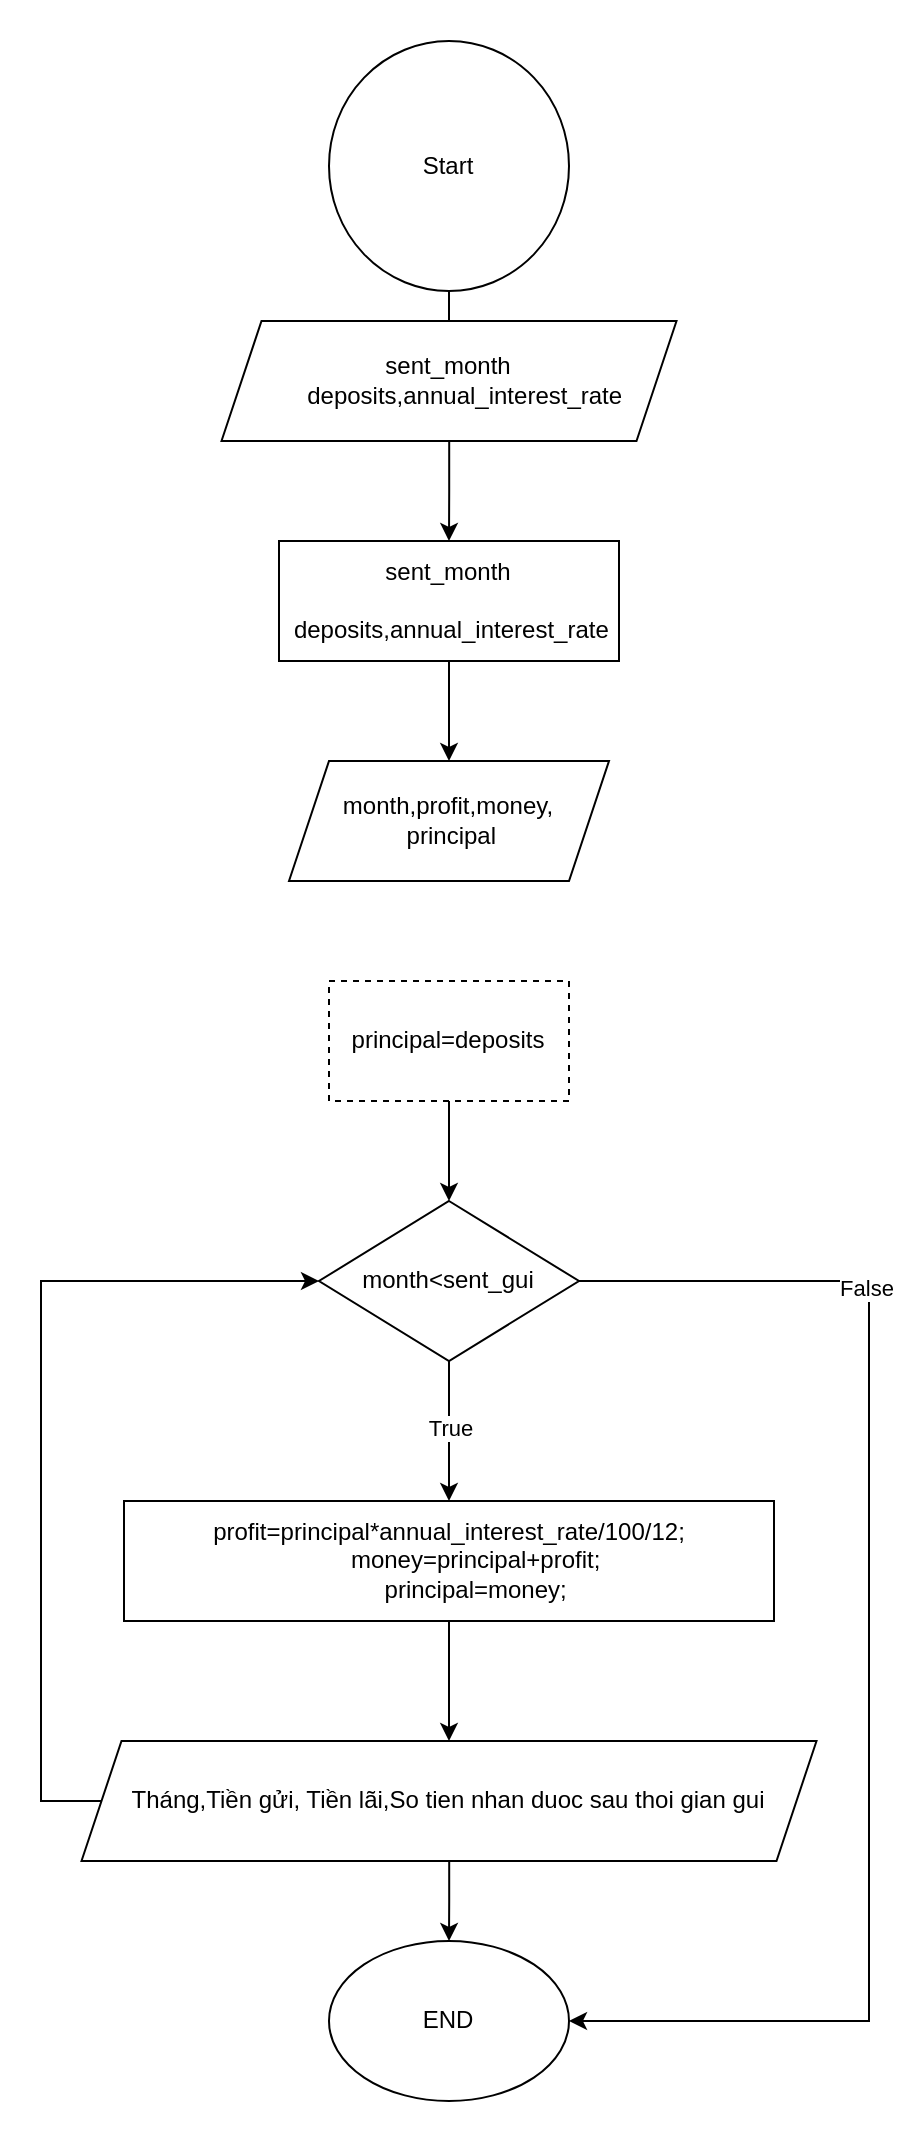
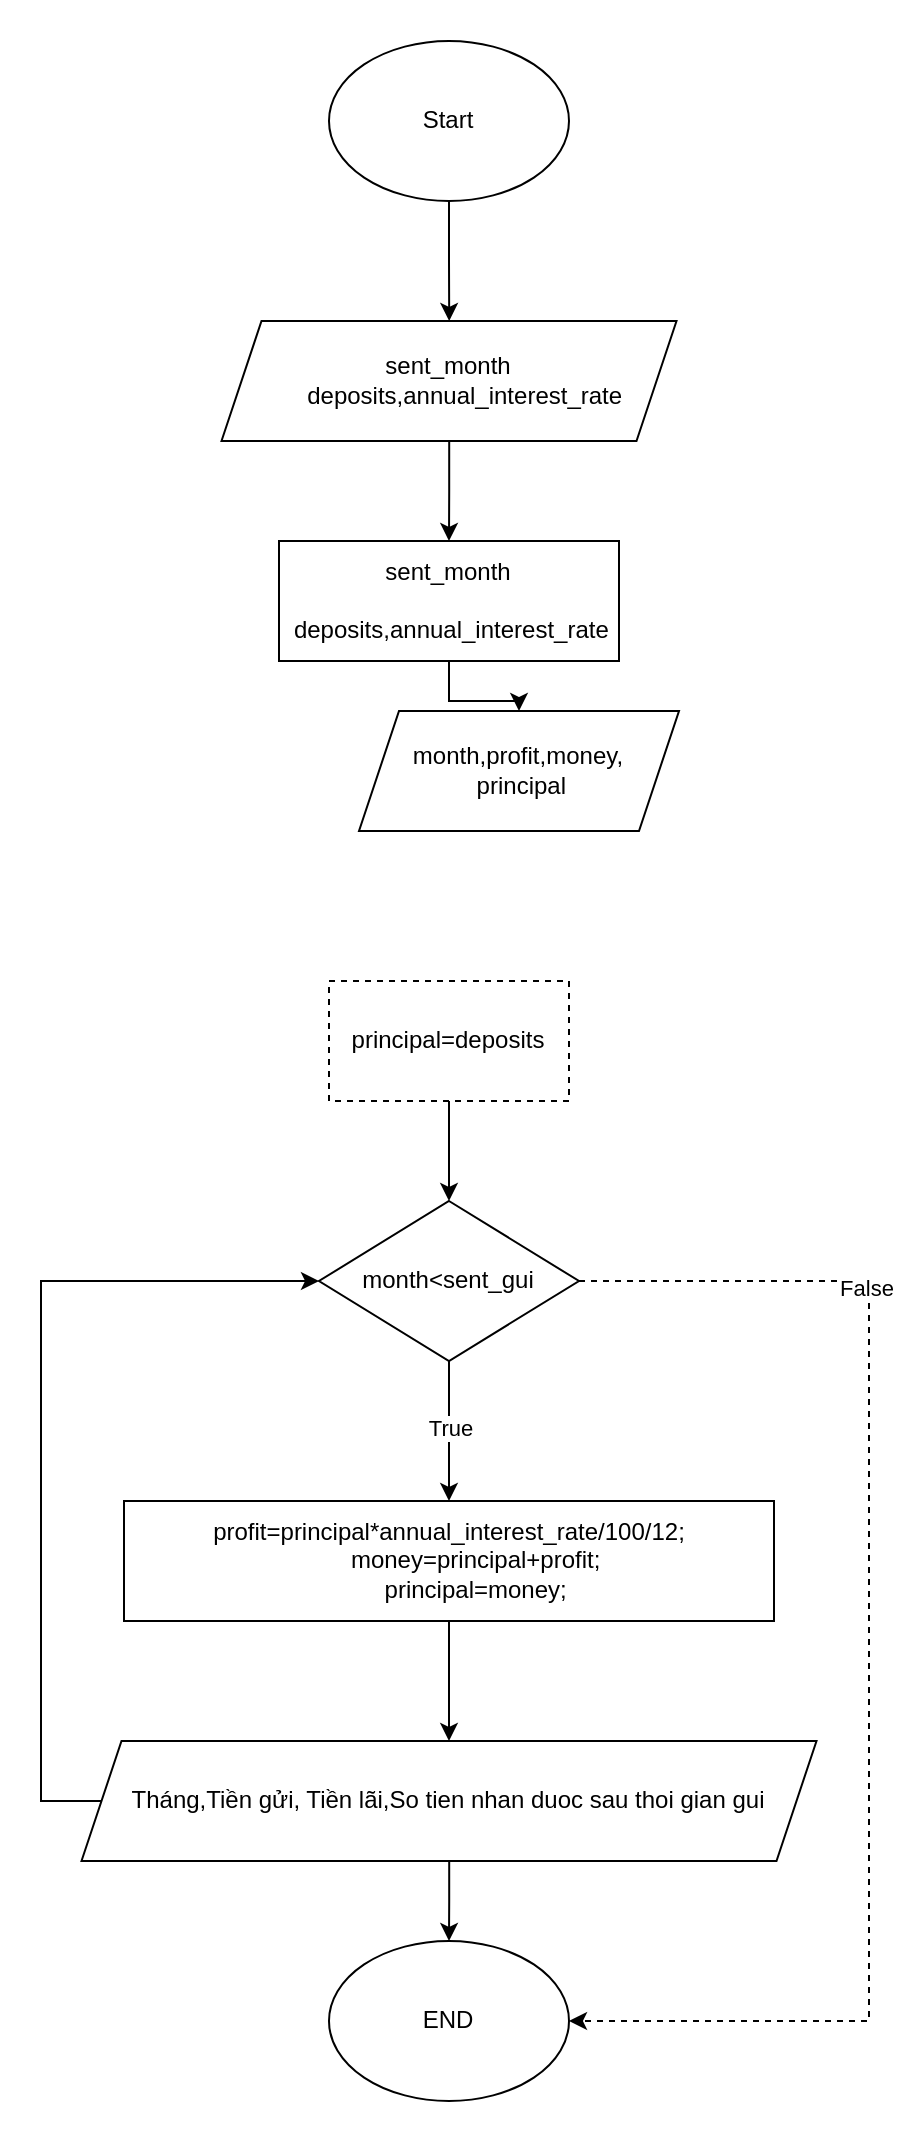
(449, 166) -> (449, 121)
(449, 821) -> (519, 771)
(869, 1804) -> (869, 1804)
